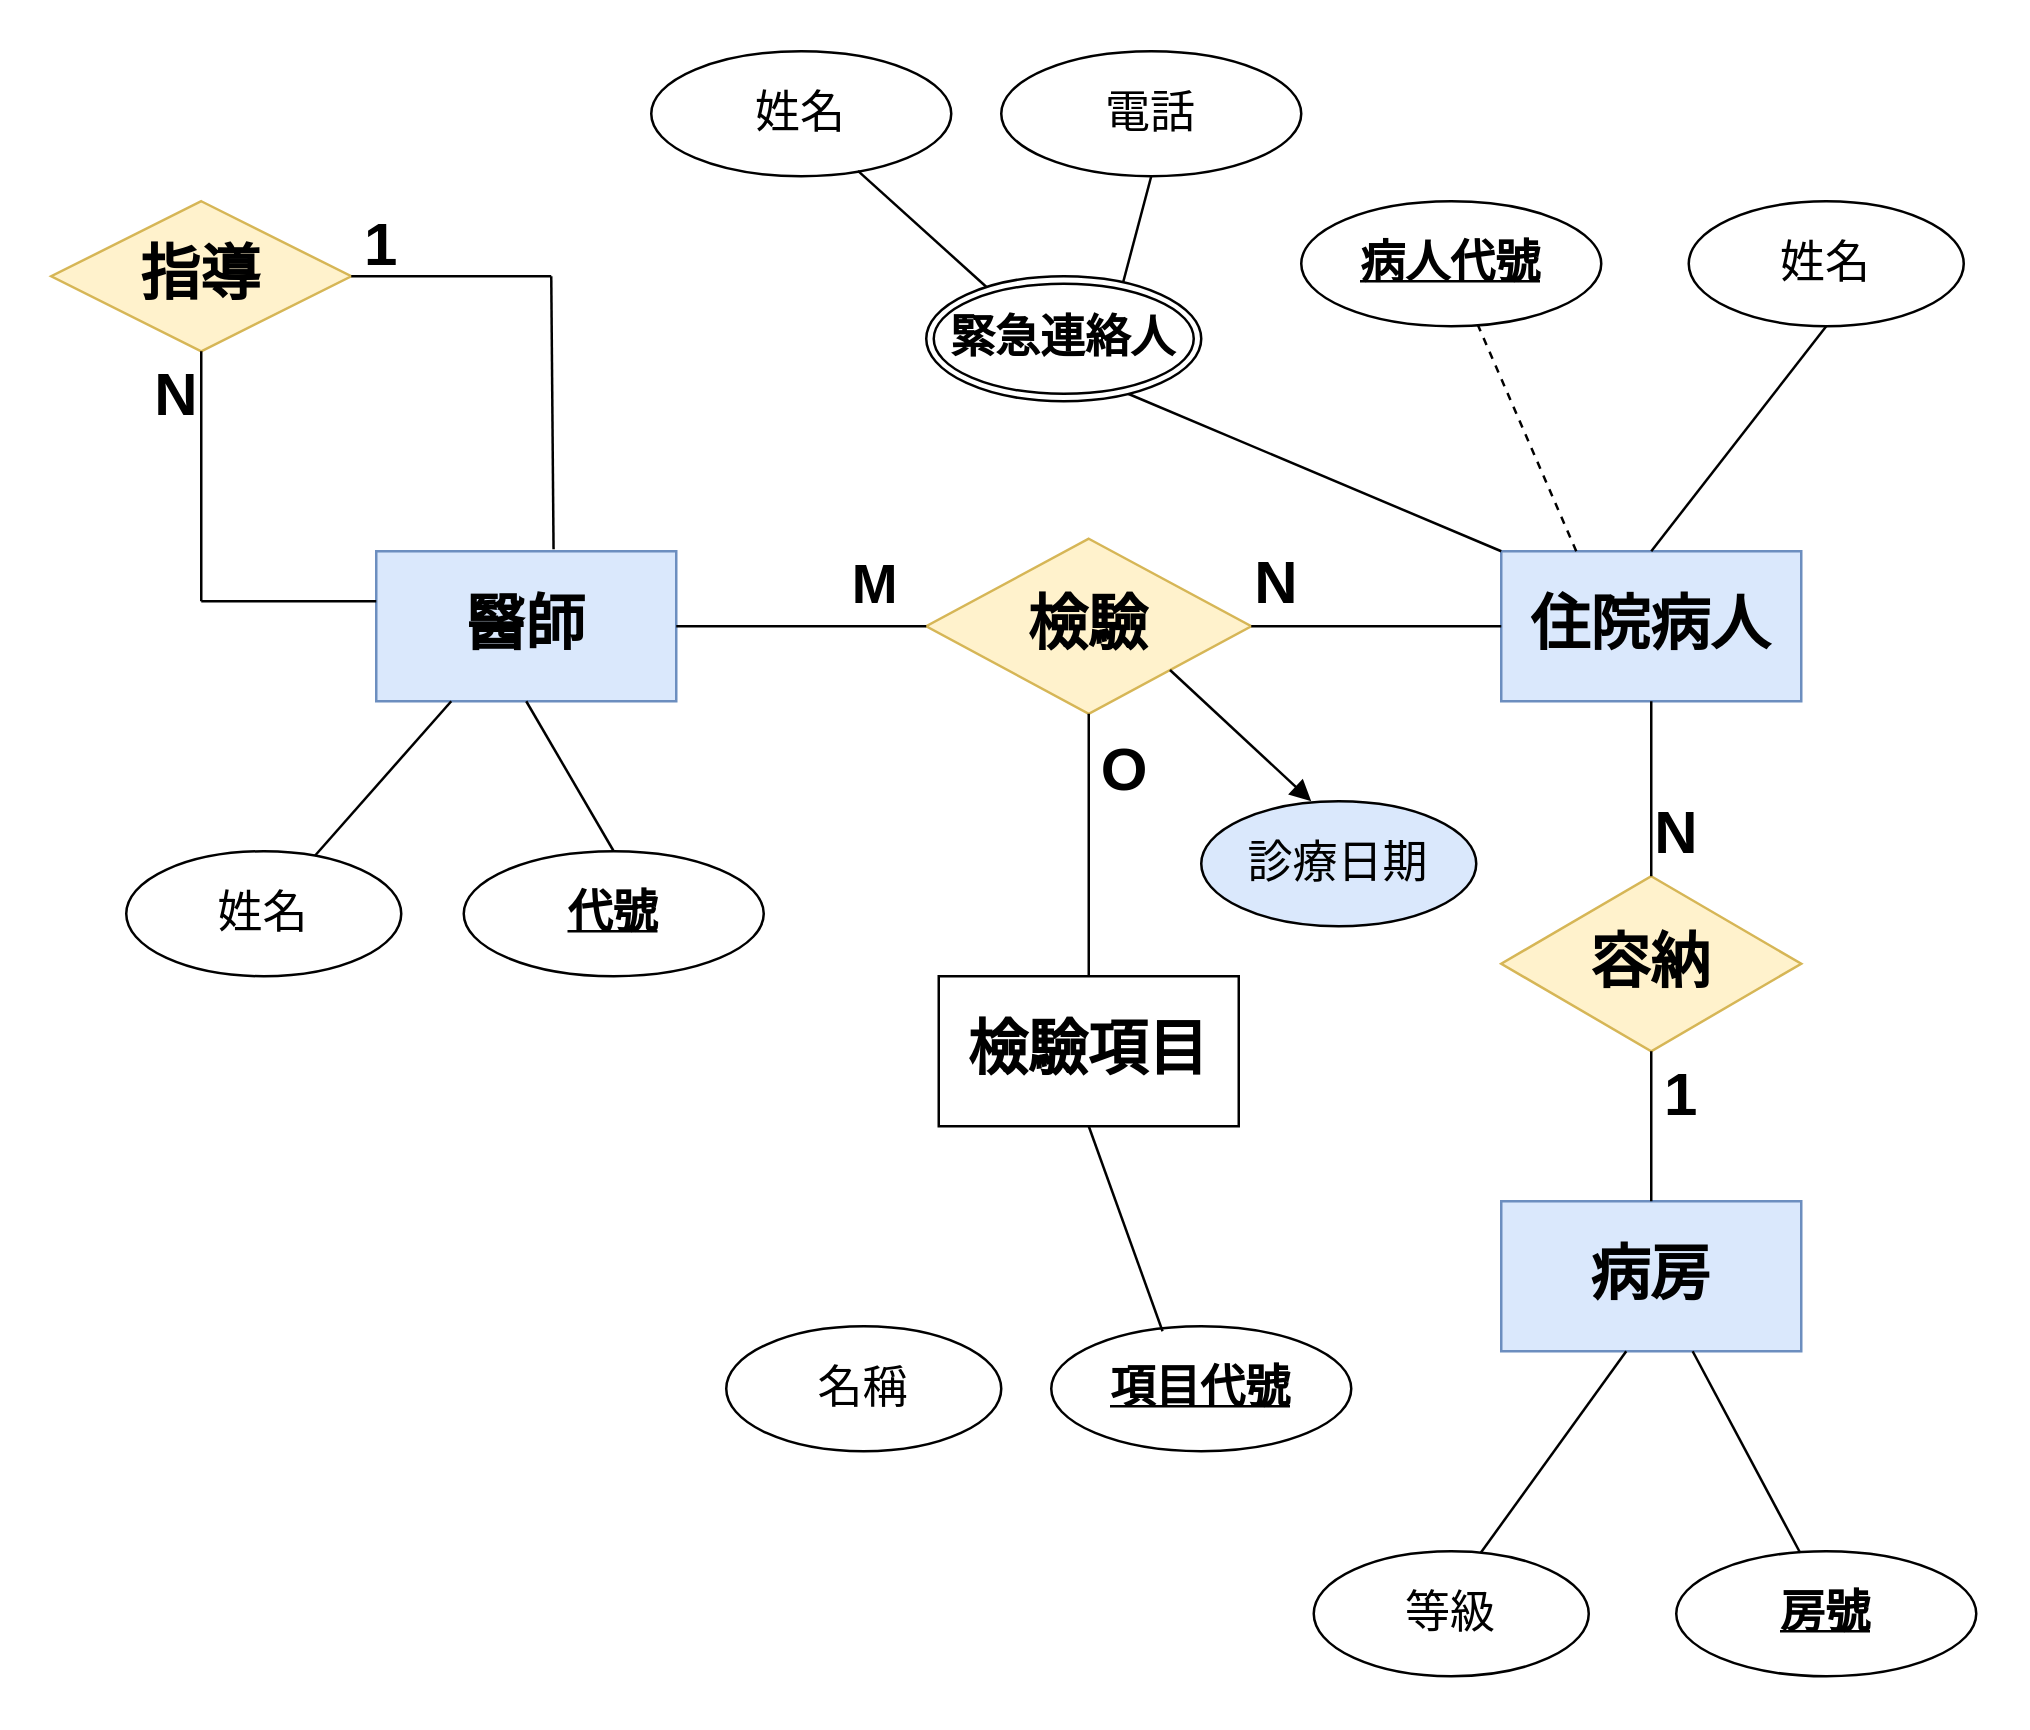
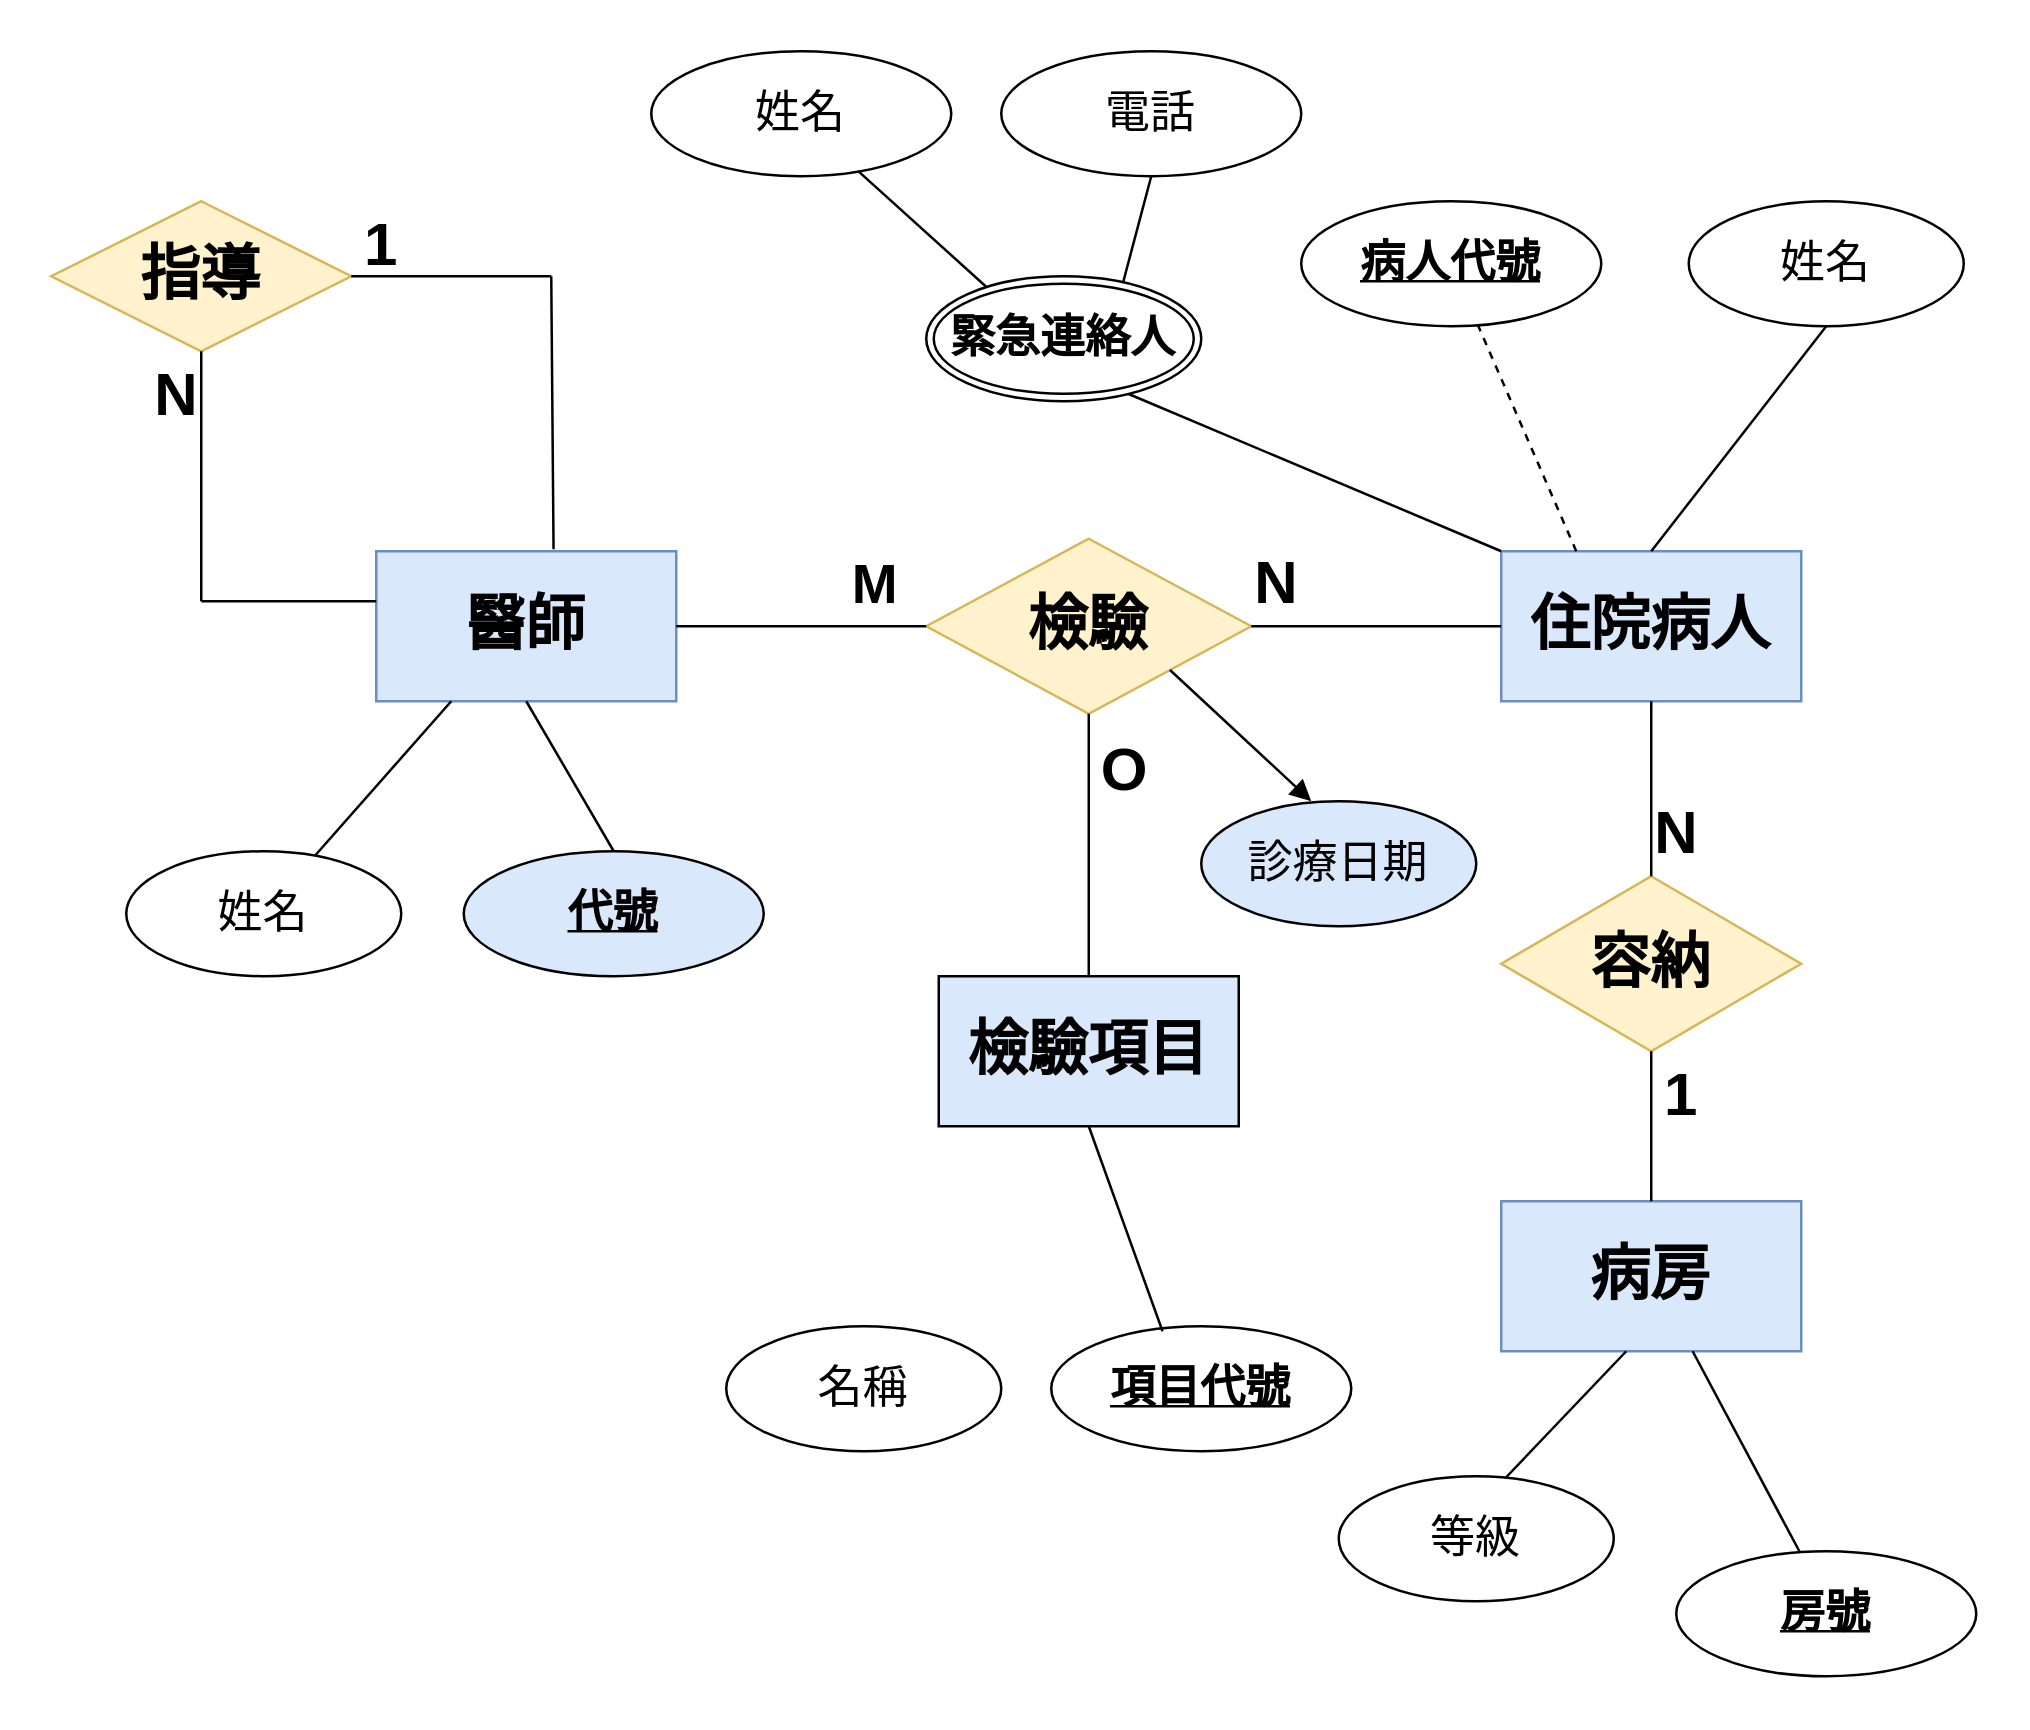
(614, 914) -> (614, 914)
(1089, 1051) -> (1089, 1051)
(1451, 1614) -> (1476, 1539)
